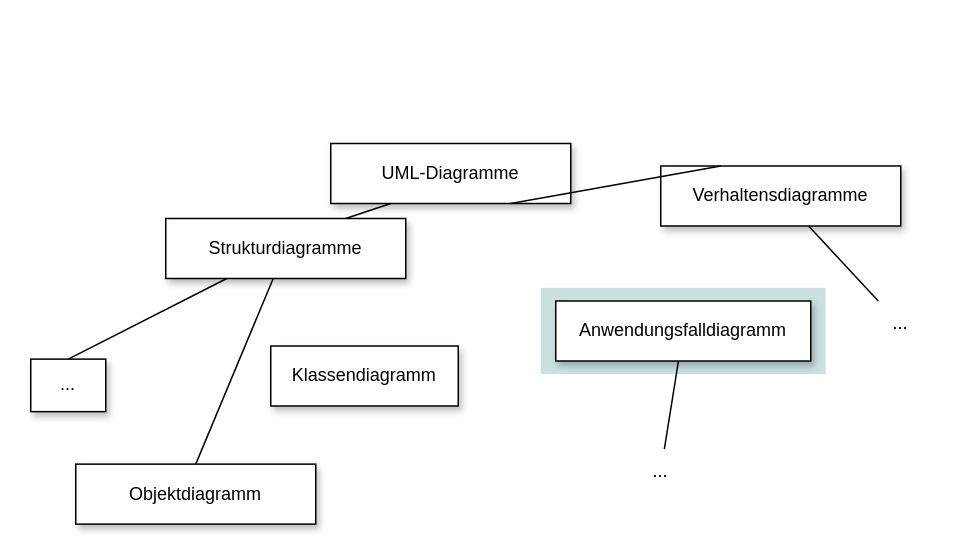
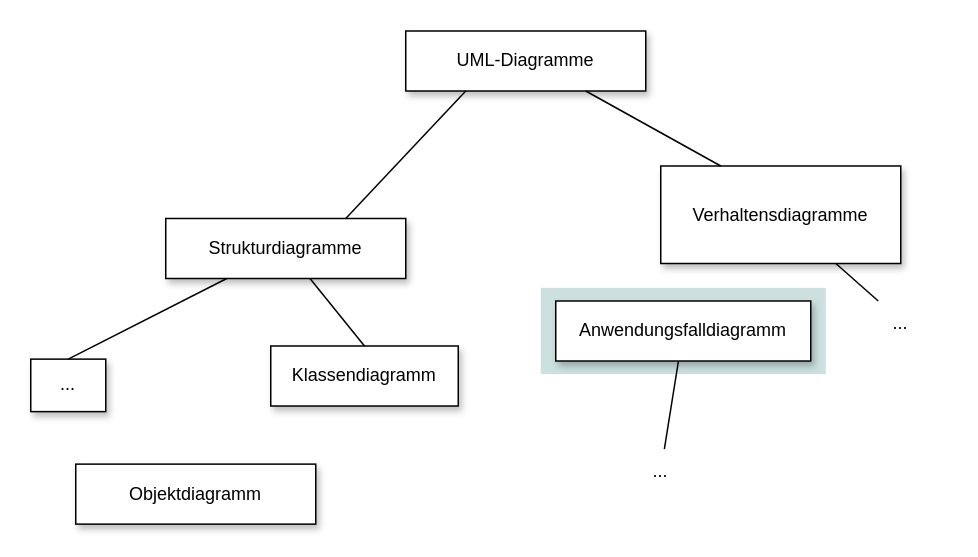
(451, 173) -> (526, 61)
(781, 196) -> (781, 215)
none -> (337, 312)
(234, 372) -> none
